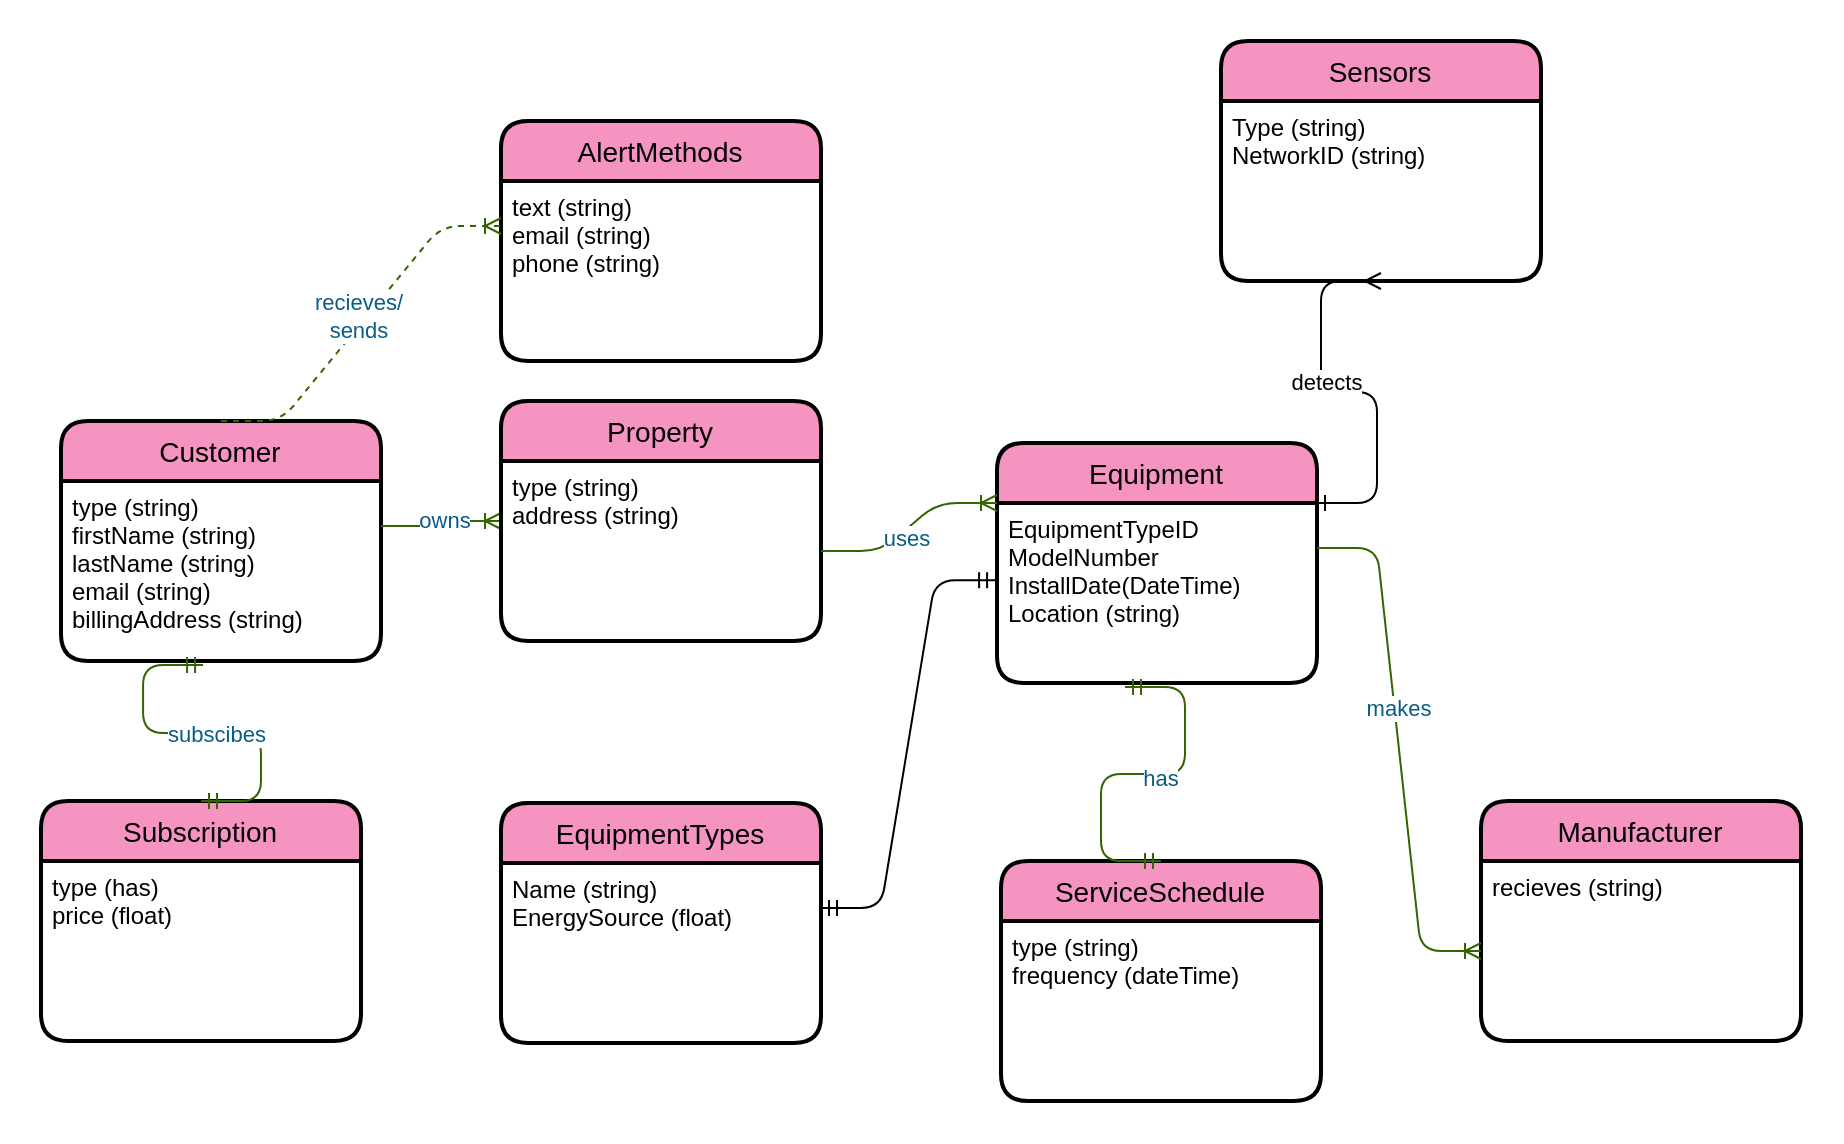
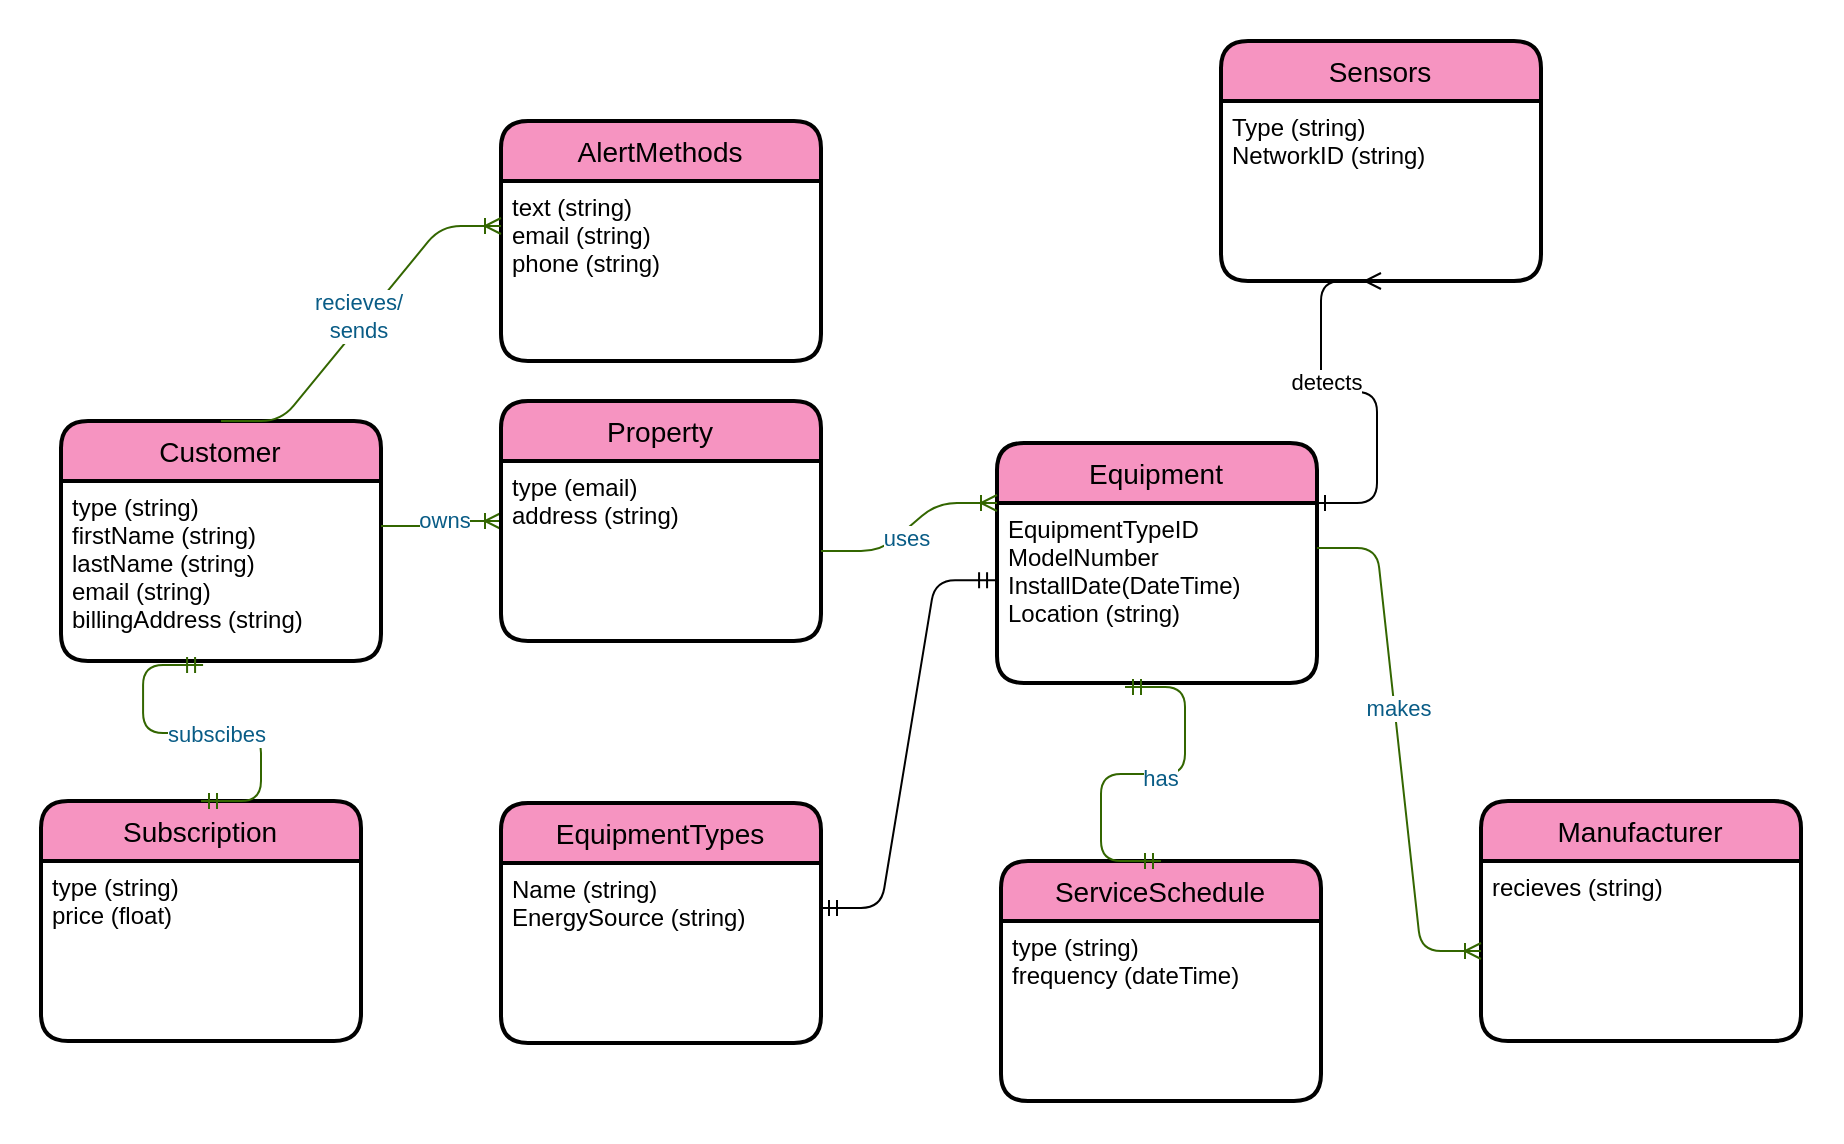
(428, 241) -> (428, 241)
(593, 488) -> (583, 488)
(116, 888) -> (133, 888)
(593, 890) -> (593, 890)
